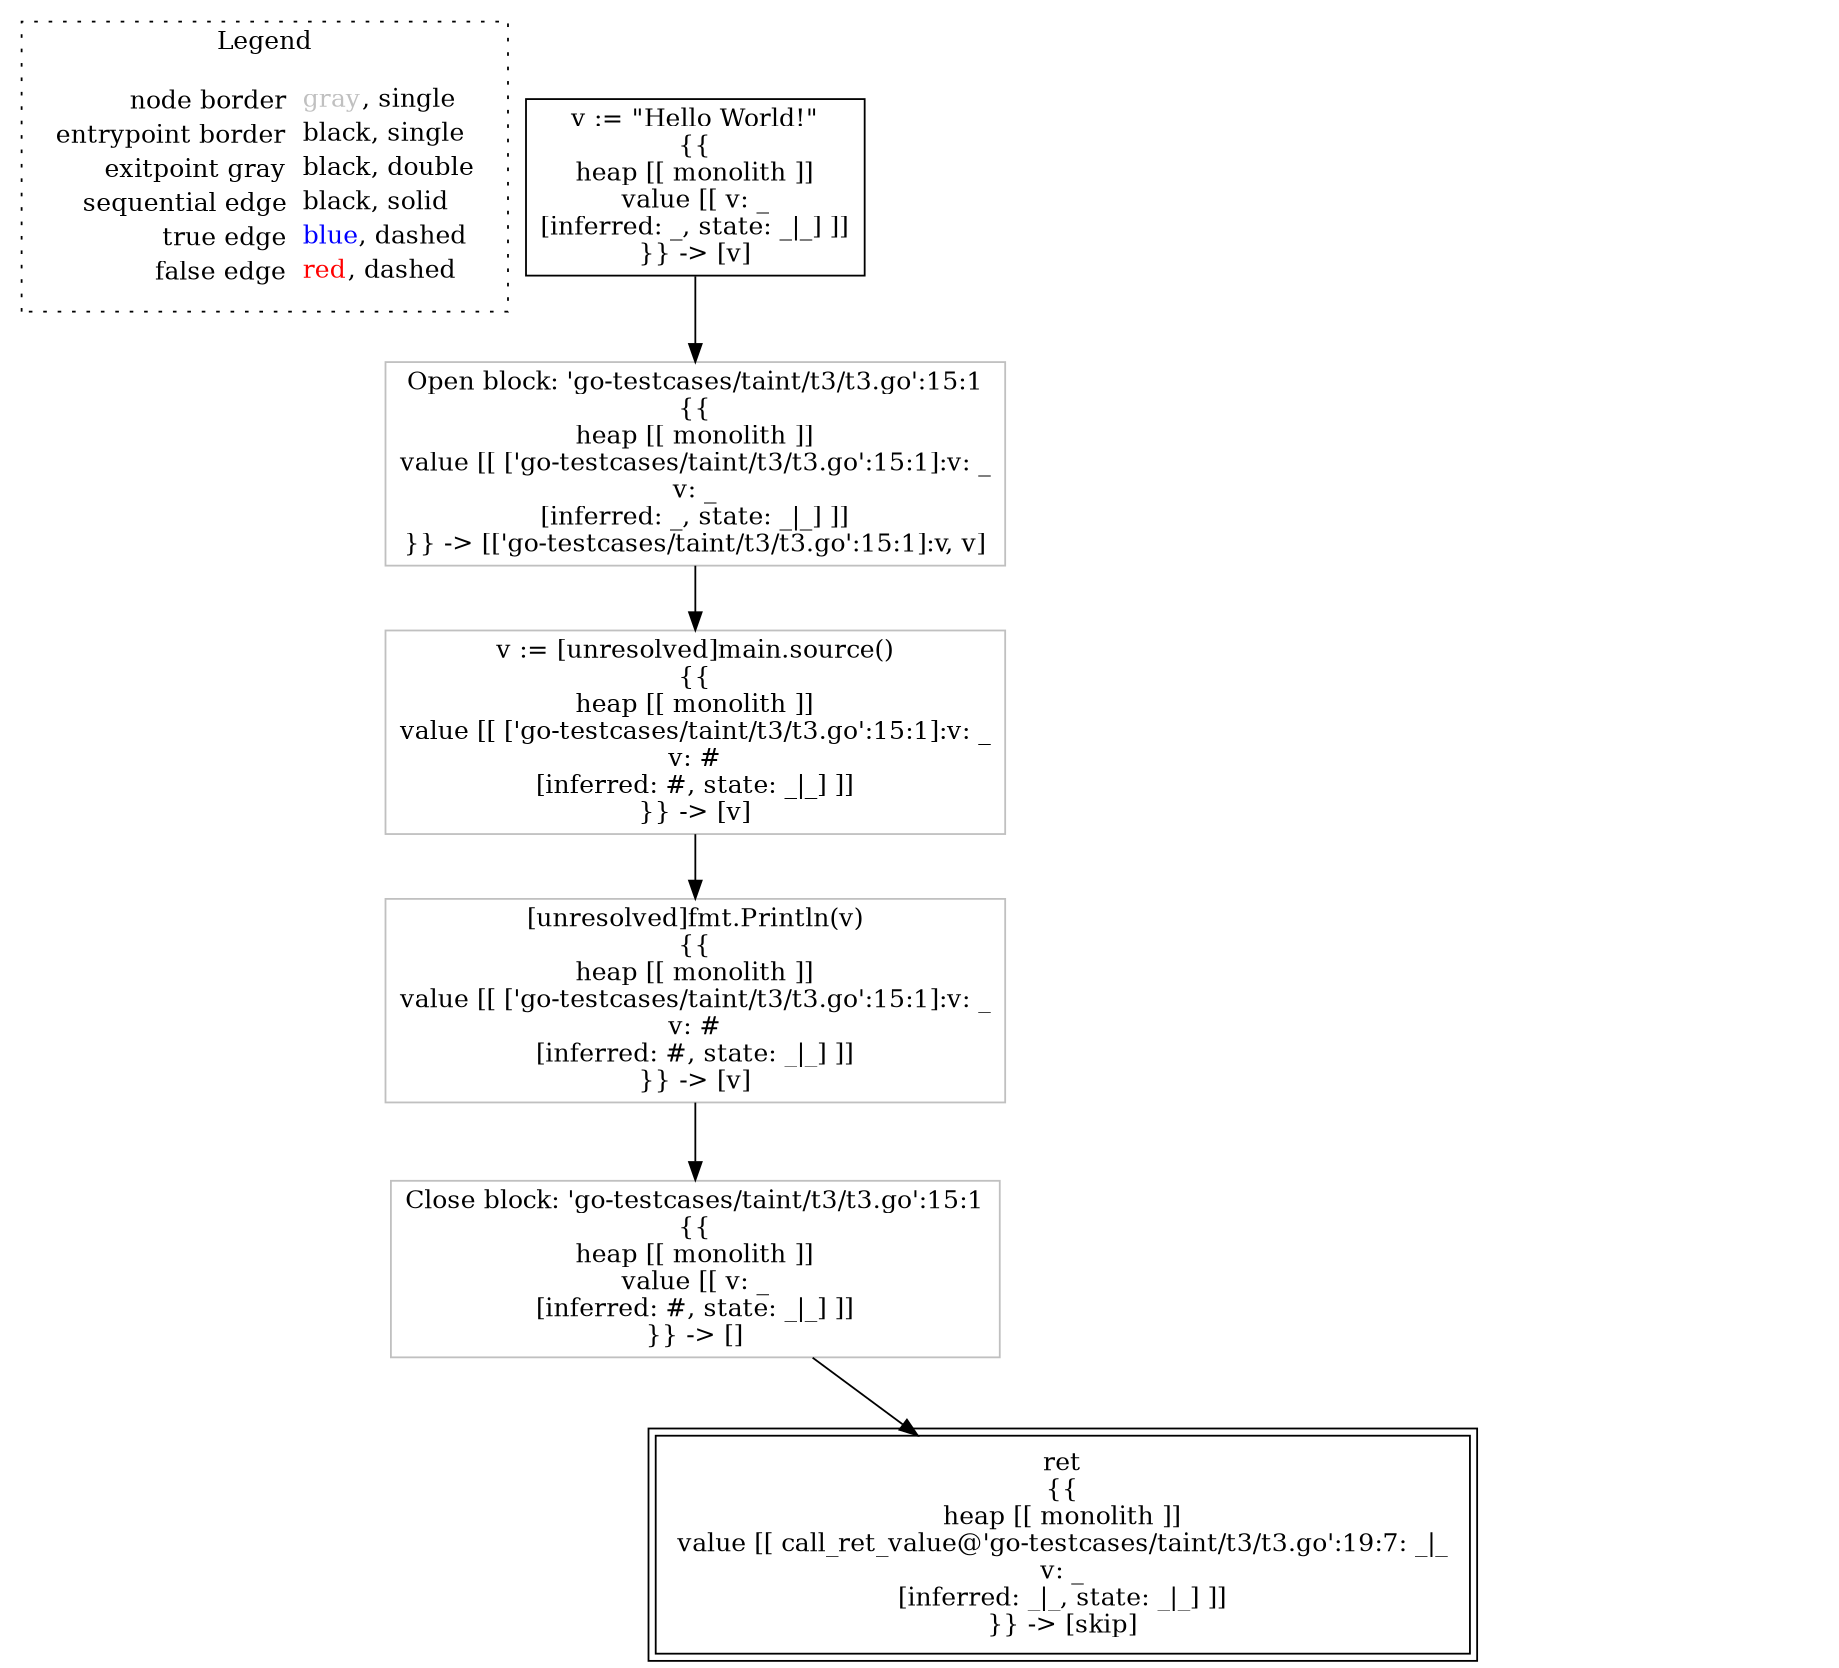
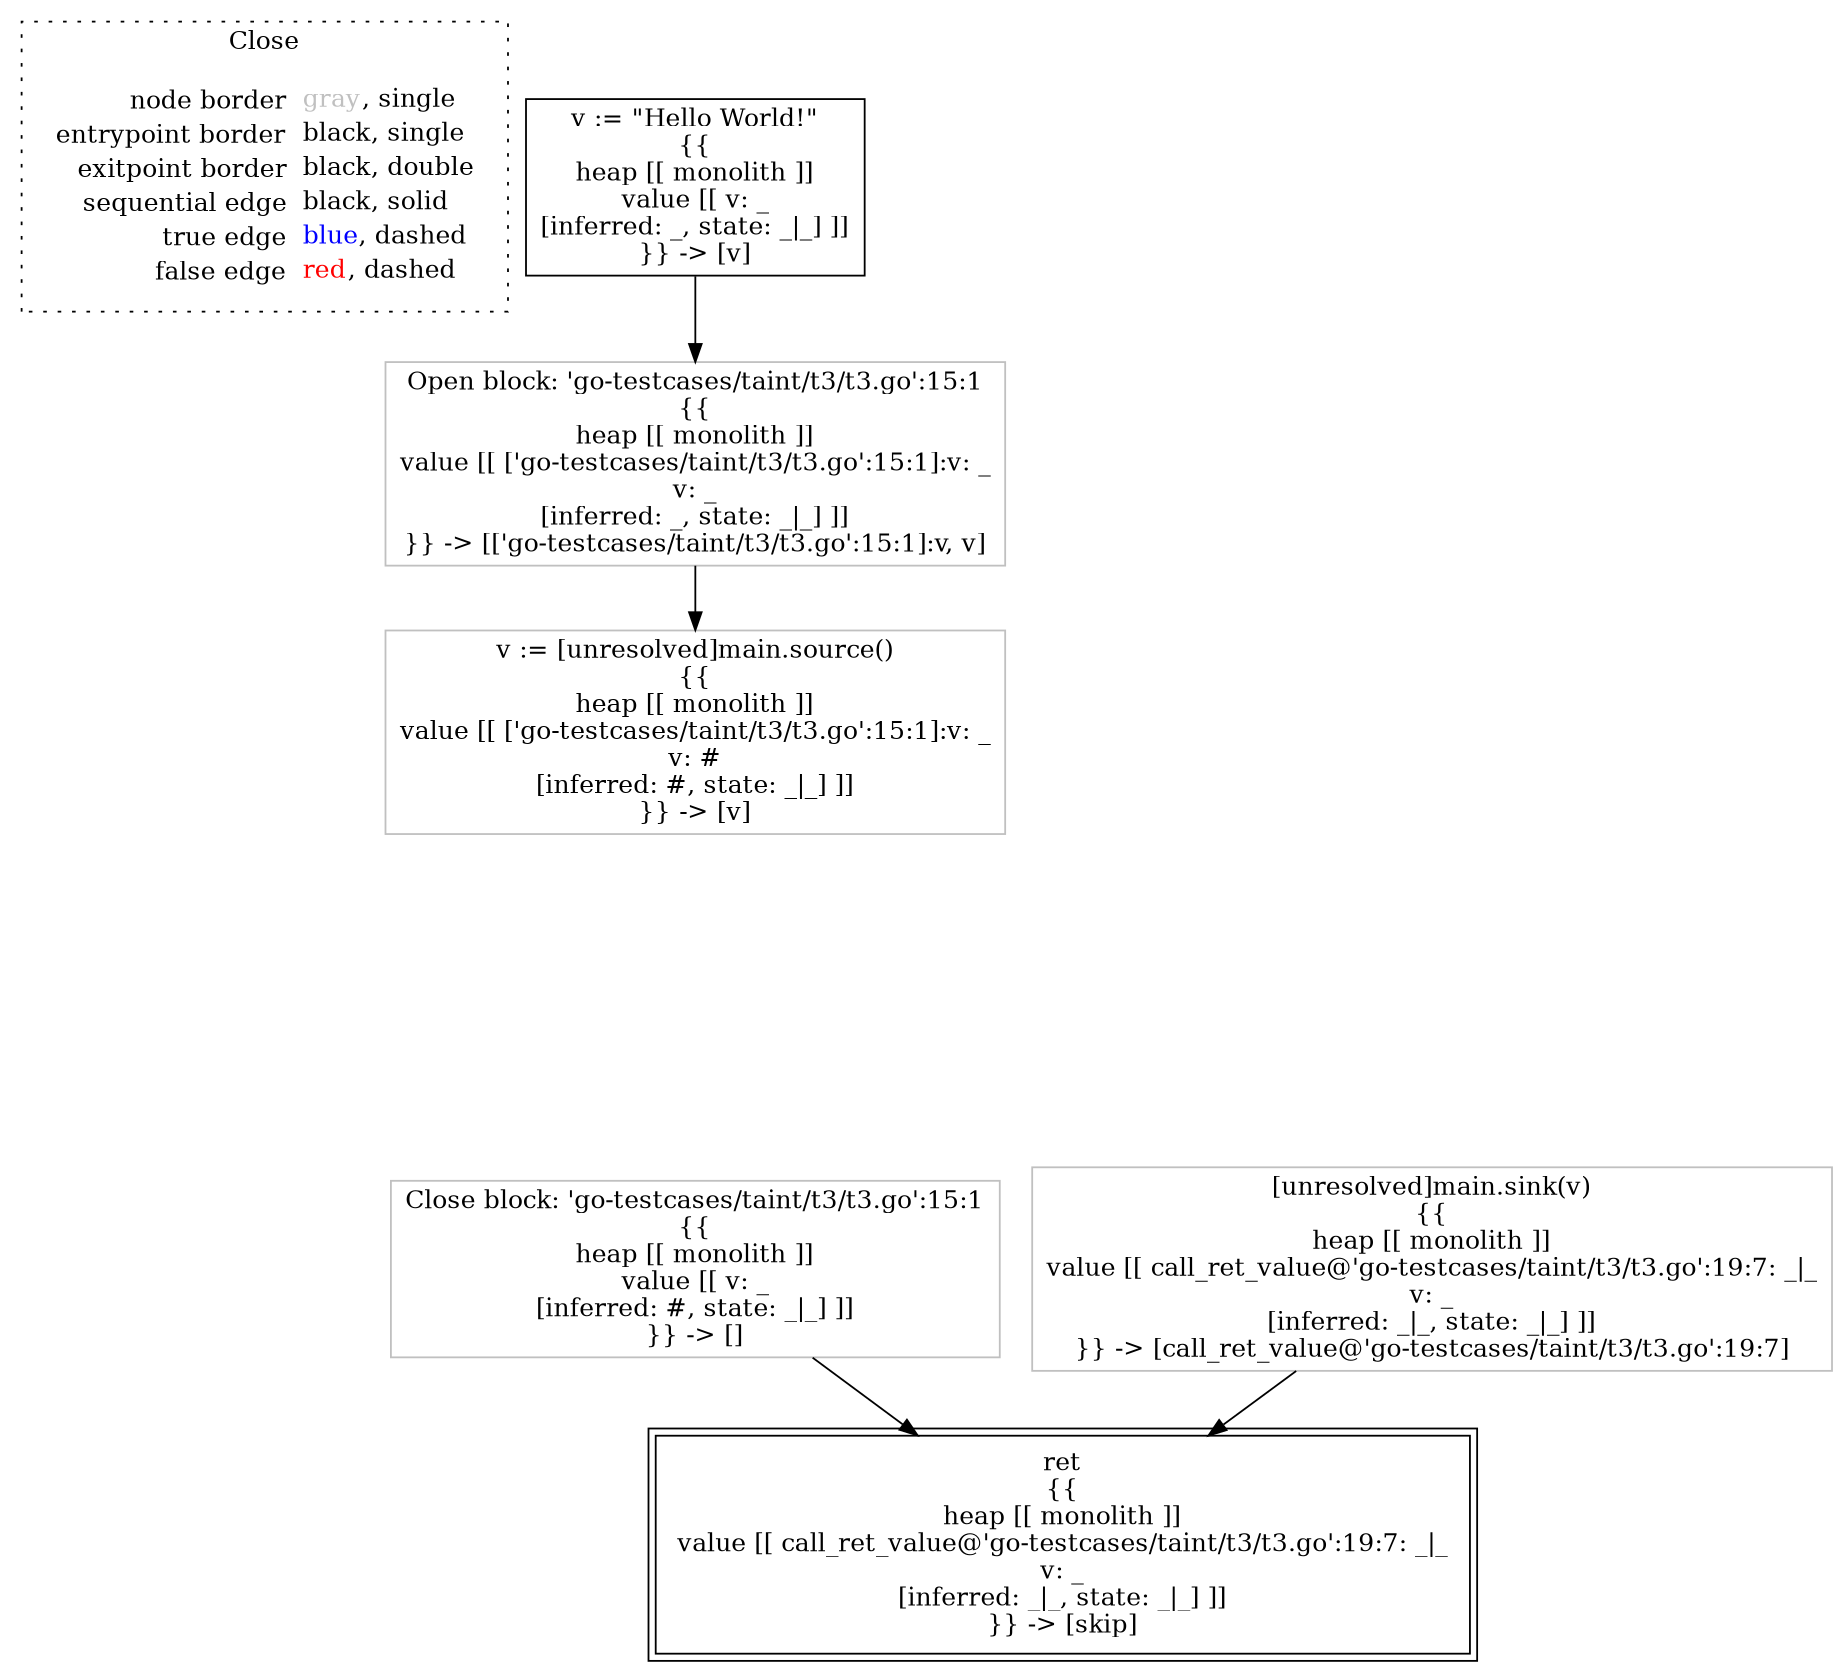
(265, 42) -> (265, 42)
(200, 169) -> (186, 169)
(695, 1001) -> none
none -> (1432, 1269)
